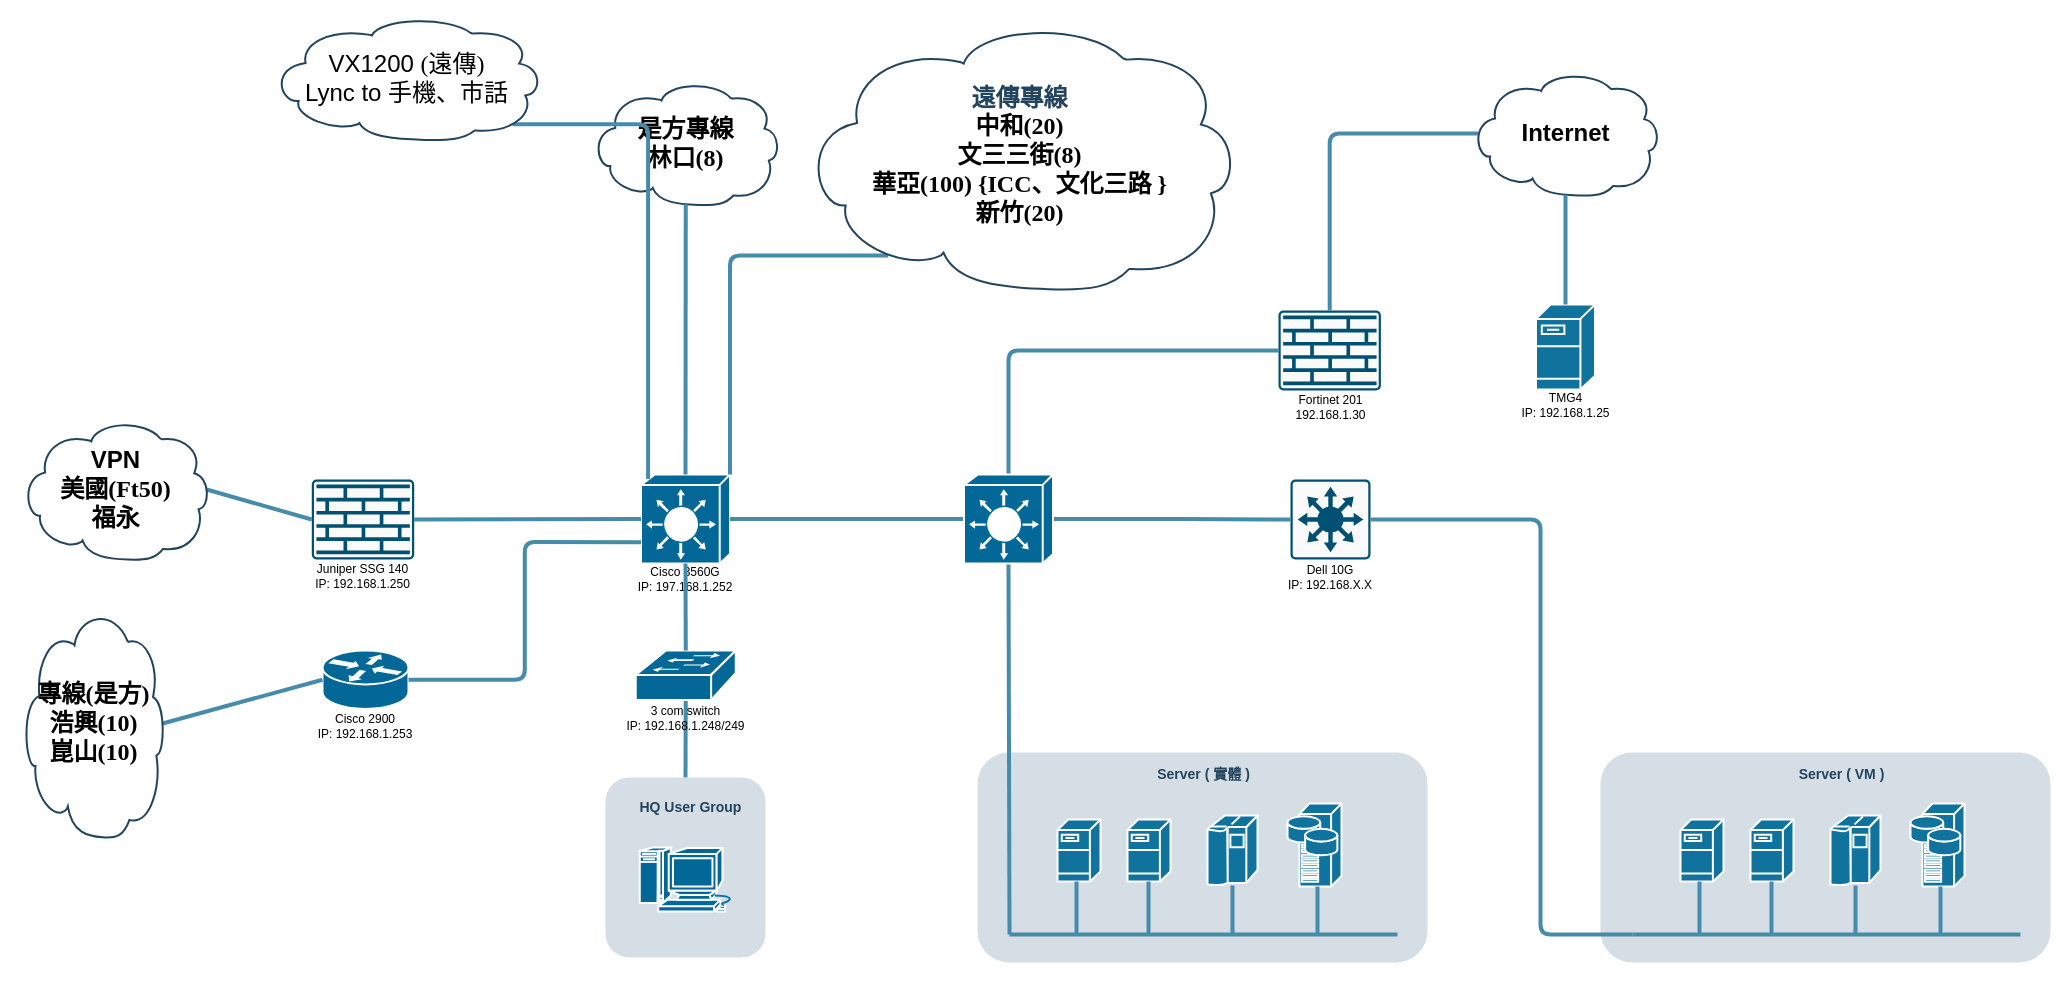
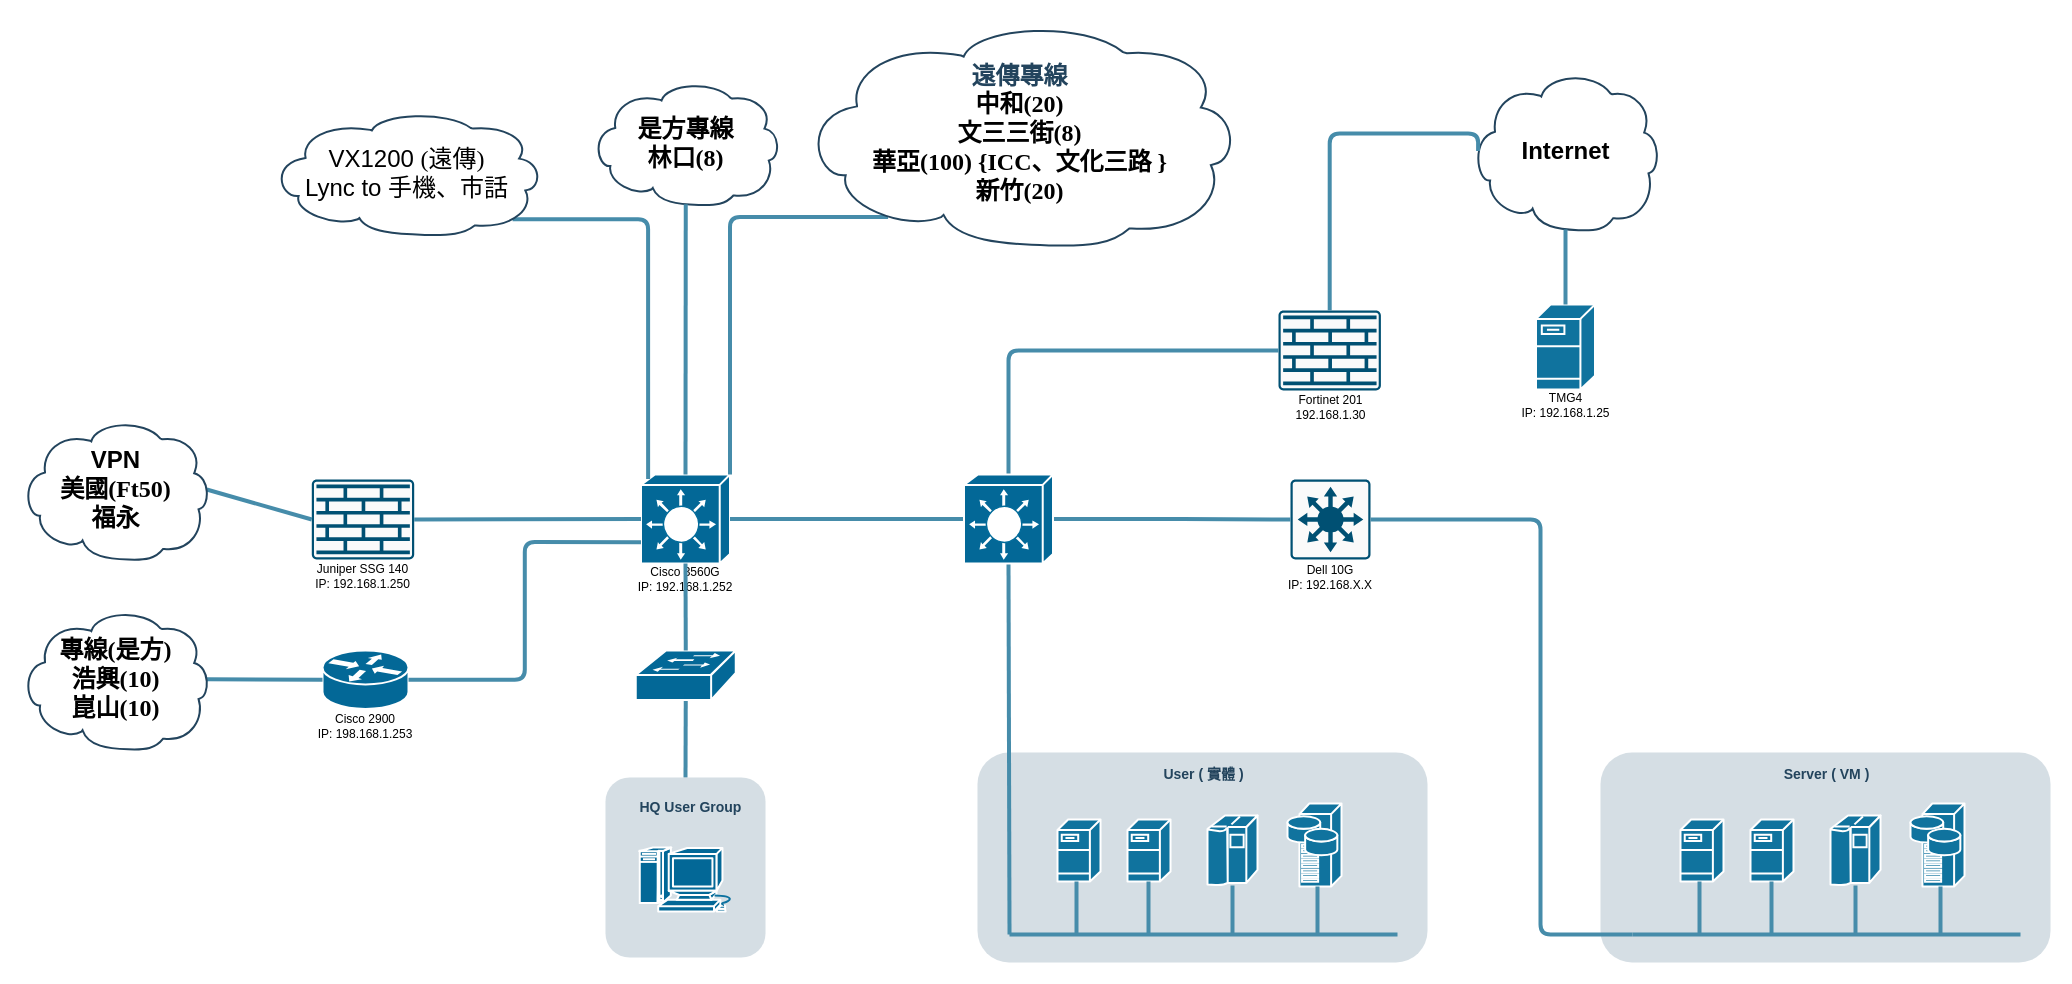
(407, 78) -> (407, 173)
(1566, 134) -> (1566, 151)
(1020, 156) -> (1020, 134)
(686, 580) -> (686, 580)
(686, 719) -> none
(93, 724) -> (116, 679)
(366, 727) -> (366, 727)
(1842, 774) -> (1827, 774)
(1204, 775) -> (1204, 775)
